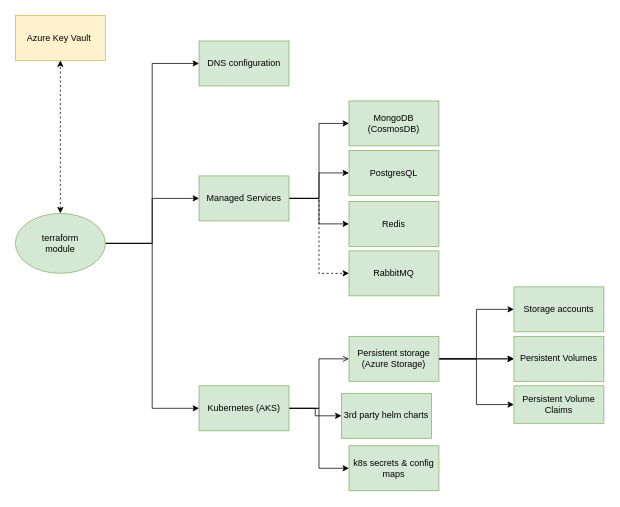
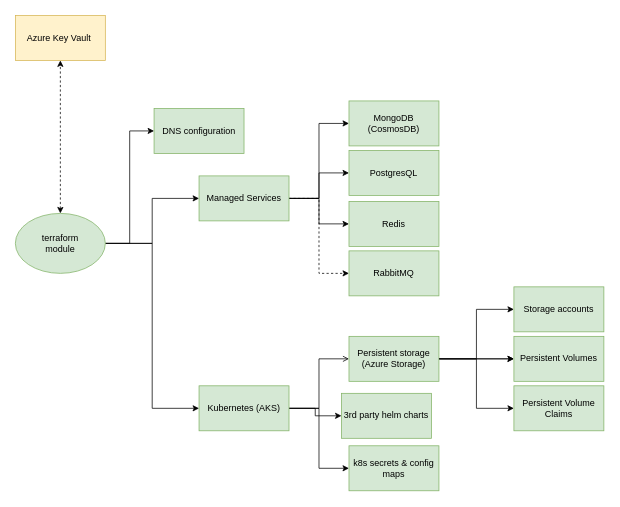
(244, 63) -> (199, 131)
(559, 405) -> (559, 408)
